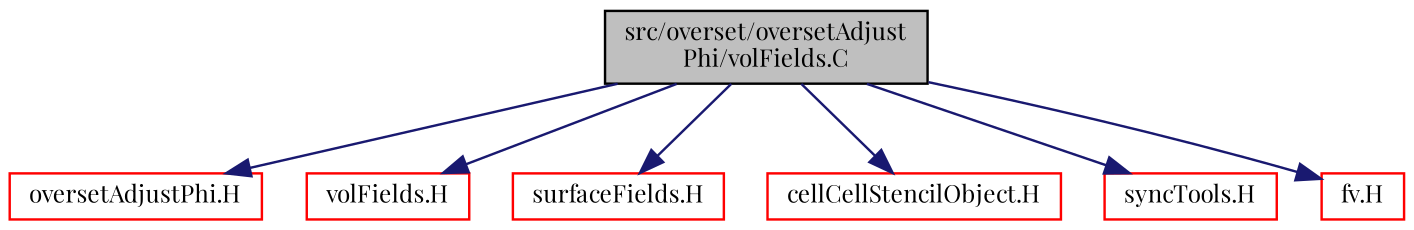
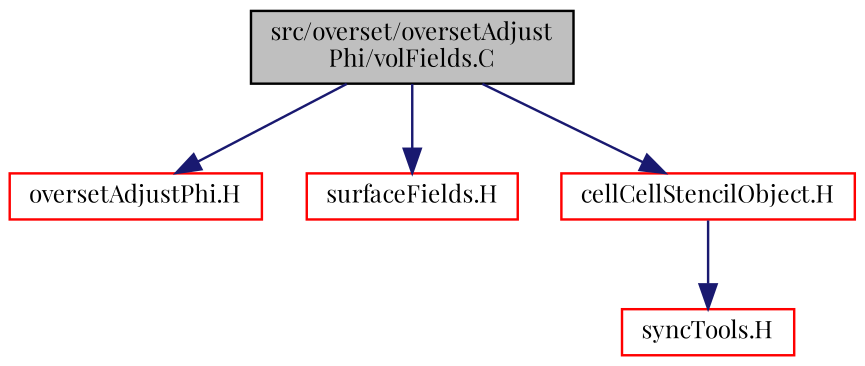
(987, 125) -> (708, 252)
(388, 196) -> none
(1363, 196) -> none
